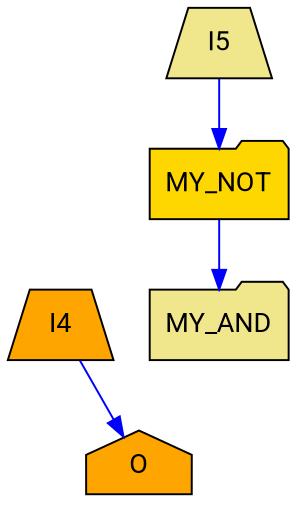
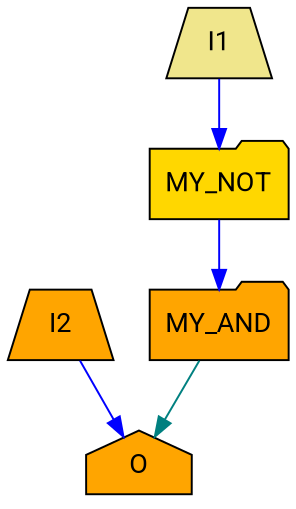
(219, 43) -> (219, 43)
(61, 325) -> (61, 325)
(219, 325) -> (219, 325)
none -> (182, 390)
